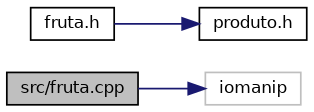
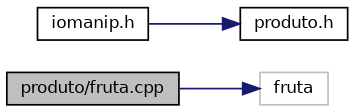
(72, 24) -> (93, 24)
(72, 89) -> (93, 89)
(253, 89) -> (294, 89)
